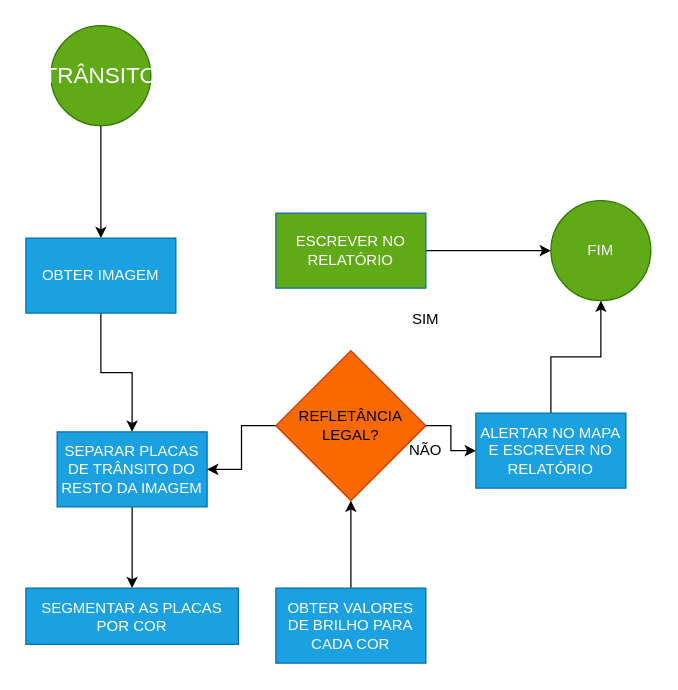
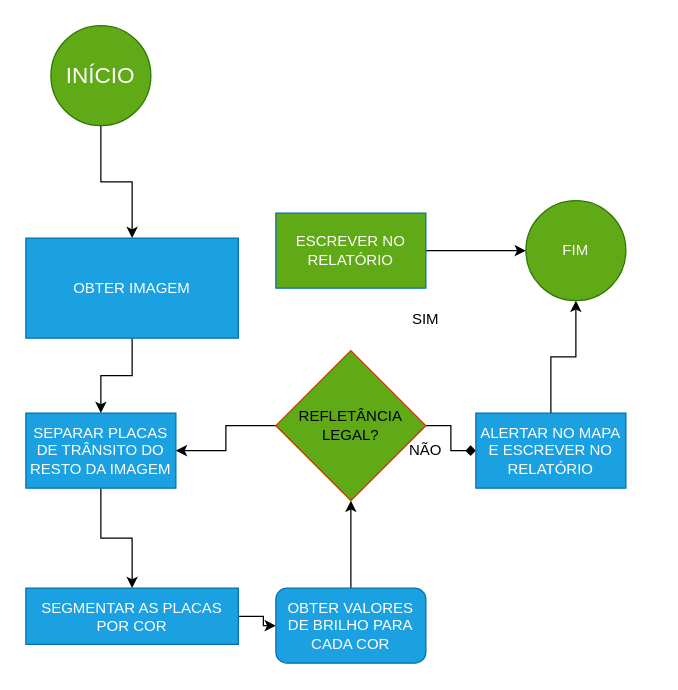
(101, 76) -> (101, 76)
(601, 251) -> (576, 251)
(101, 276) -> (132, 288)
(351, 426) -> (351, 426)
(466, 451) -> (465, 451)
(132, 469) -> (101, 451)
none -> (257, 616)
(351, 626) -> (351, 626)
